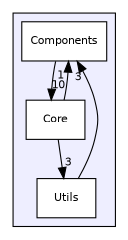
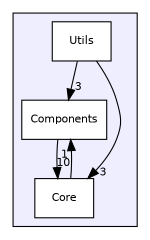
(60, 154) -> (120, 117)
